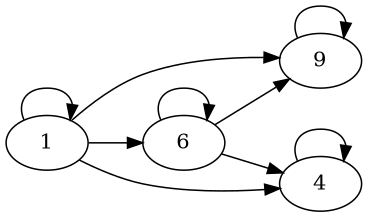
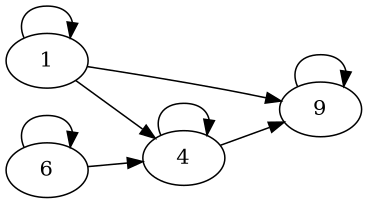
(246, 106) -> (245, 136)
(108, 143) -> none
